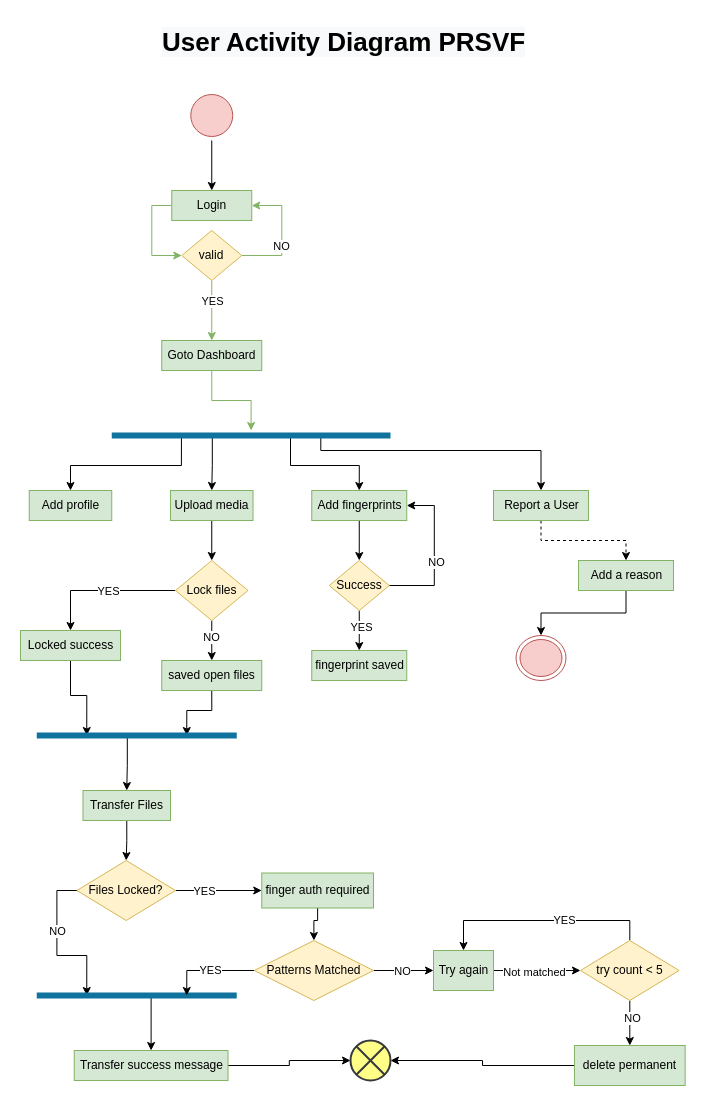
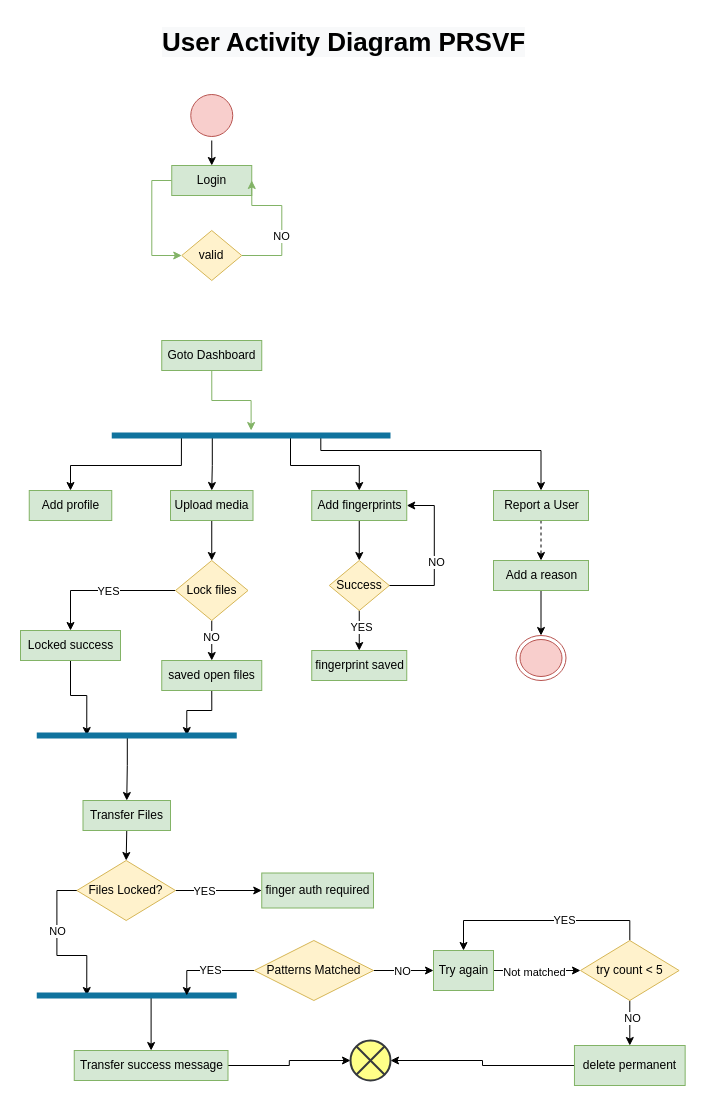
(212, 206) -> (212, 181)
(212, 300) -> none
(626, 576) -> (541, 576)
(127, 806) -> (127, 816)
(315, 921) -> none
